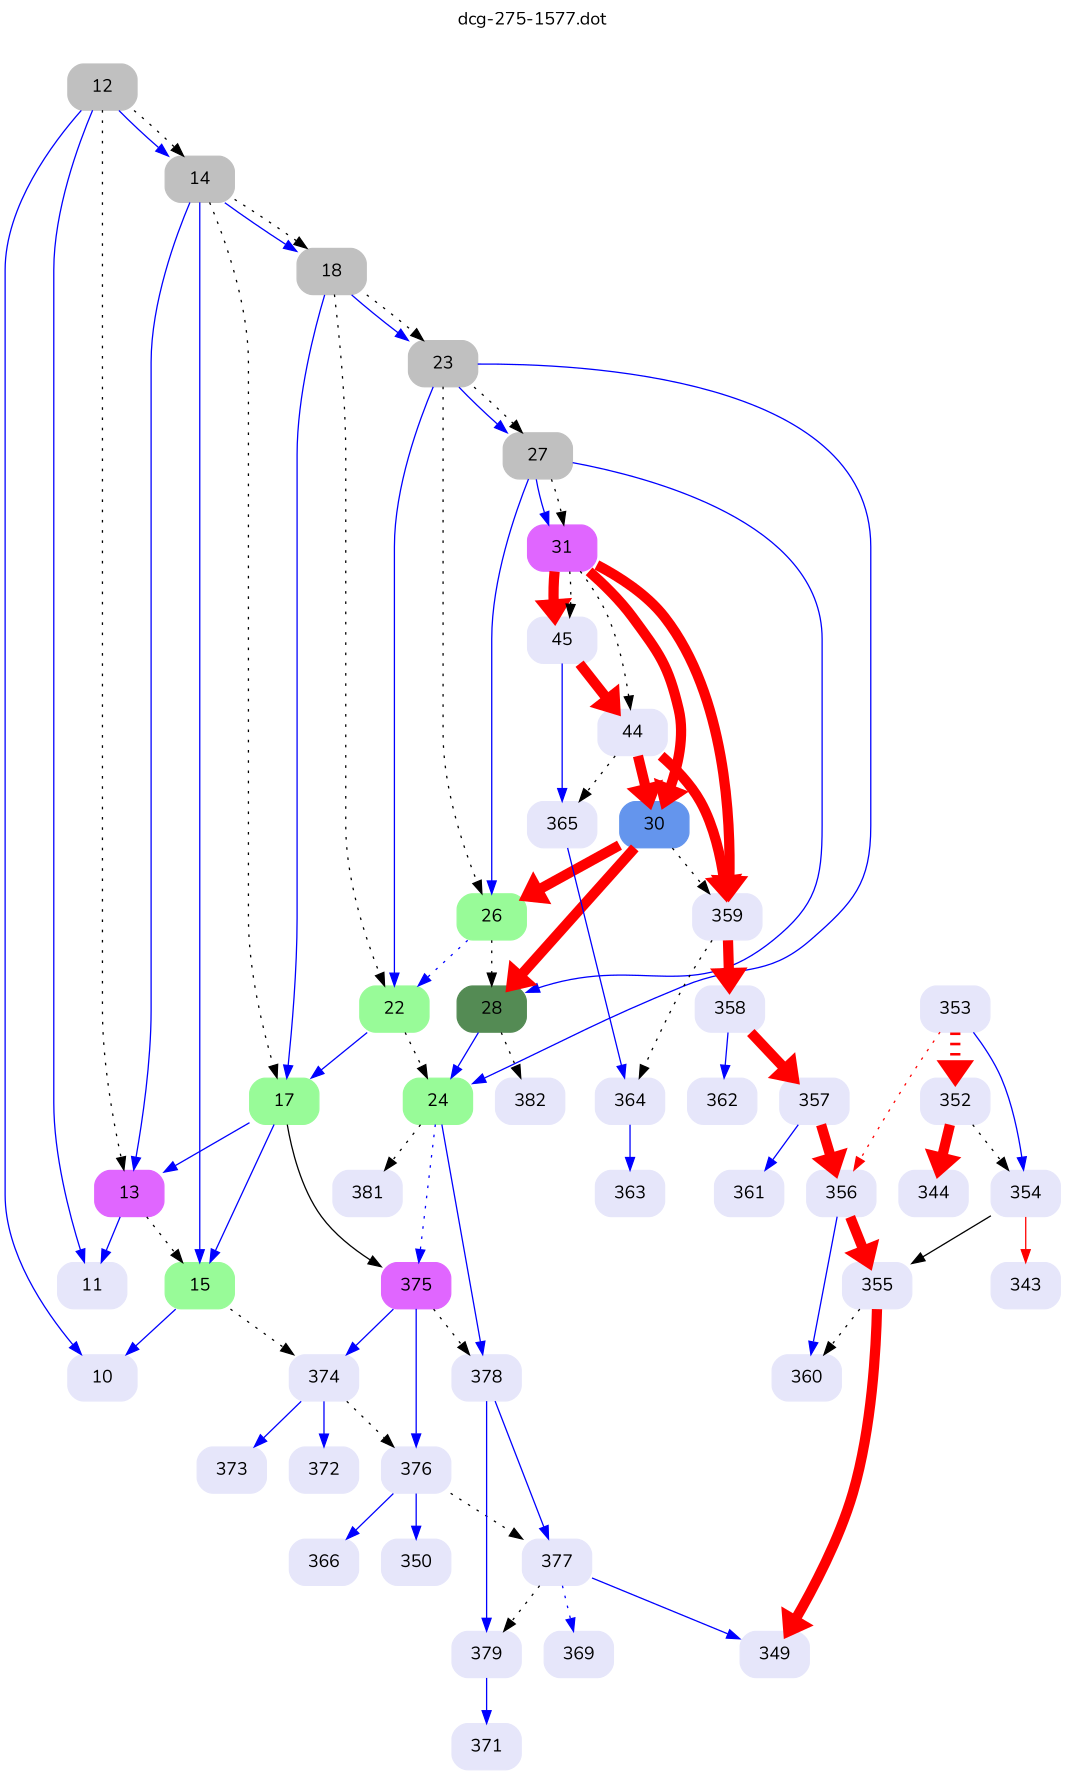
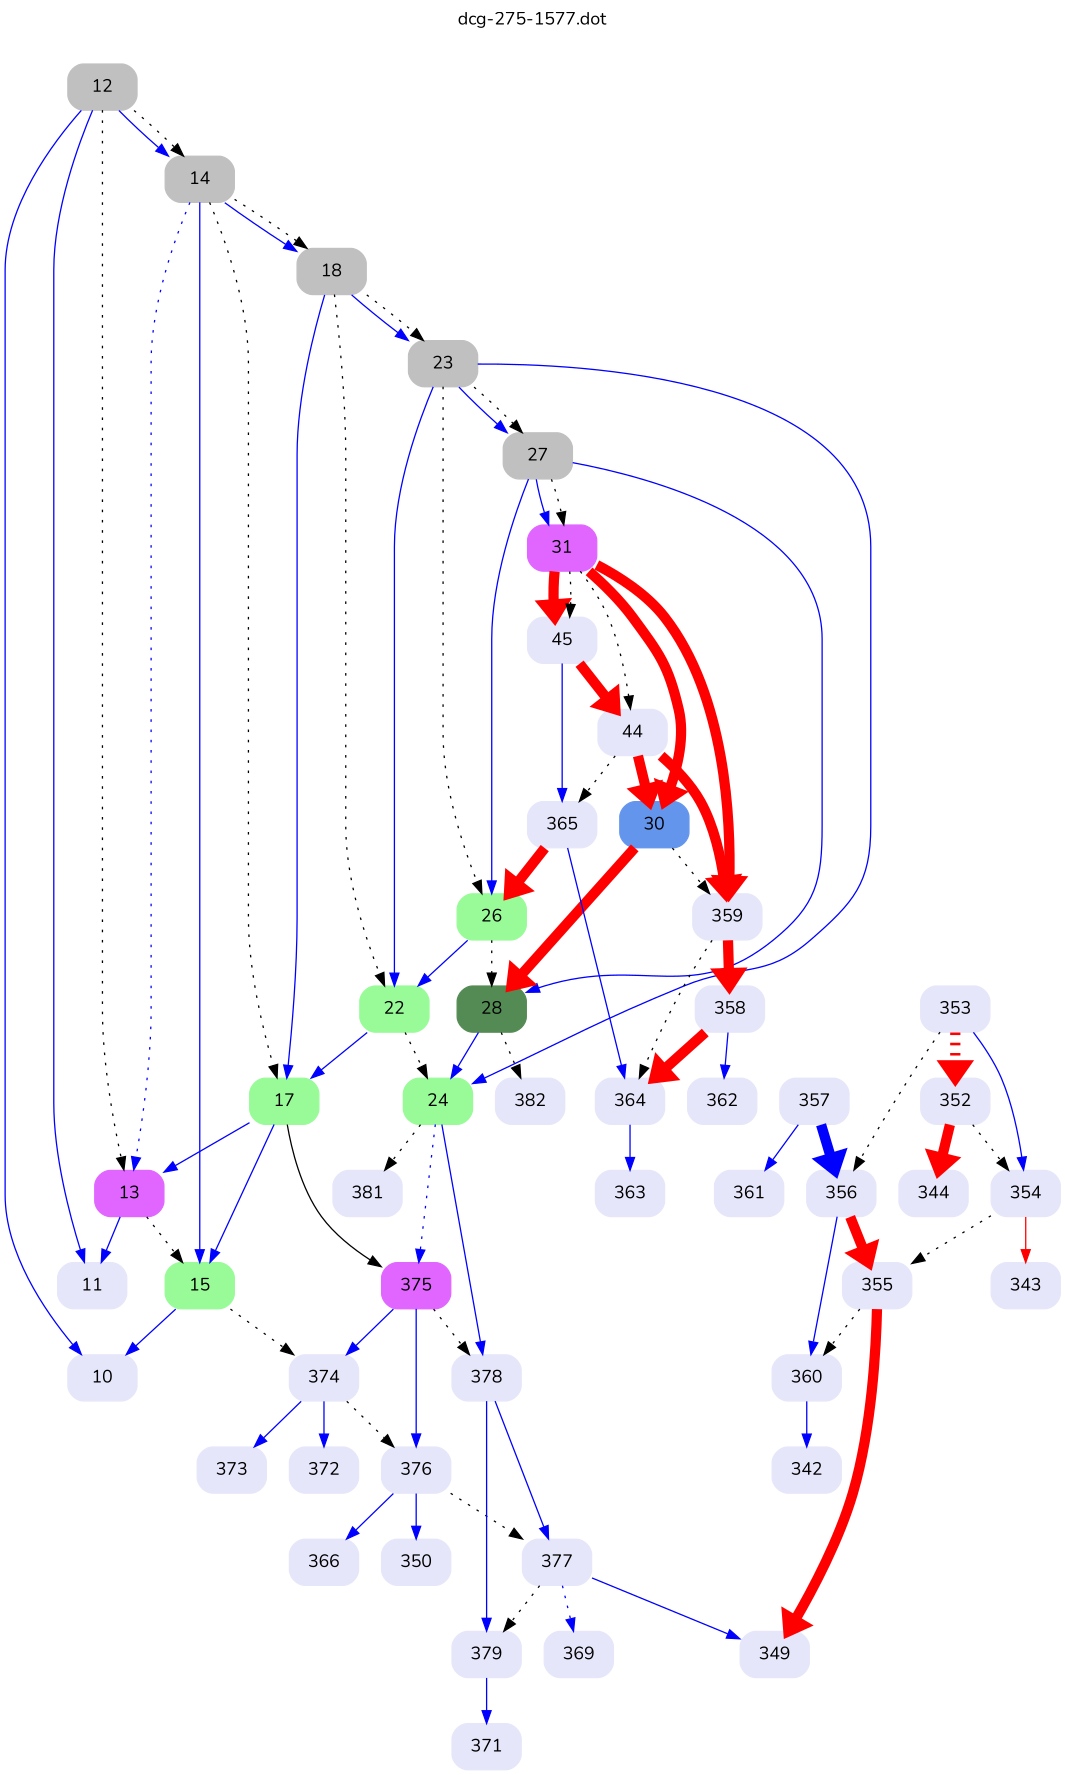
(151, 677) -> (151, 677)
(581, 867) -> (531, 866)
(448, 959) -> (448, 959)
(768, 1051) -> (685, 1051)
(899, 1095) -> (899, 1095)
(826, 1141) -> (826, 1141)
(957, 1236) -> (957, 1236)
none -> (807, 1470)
